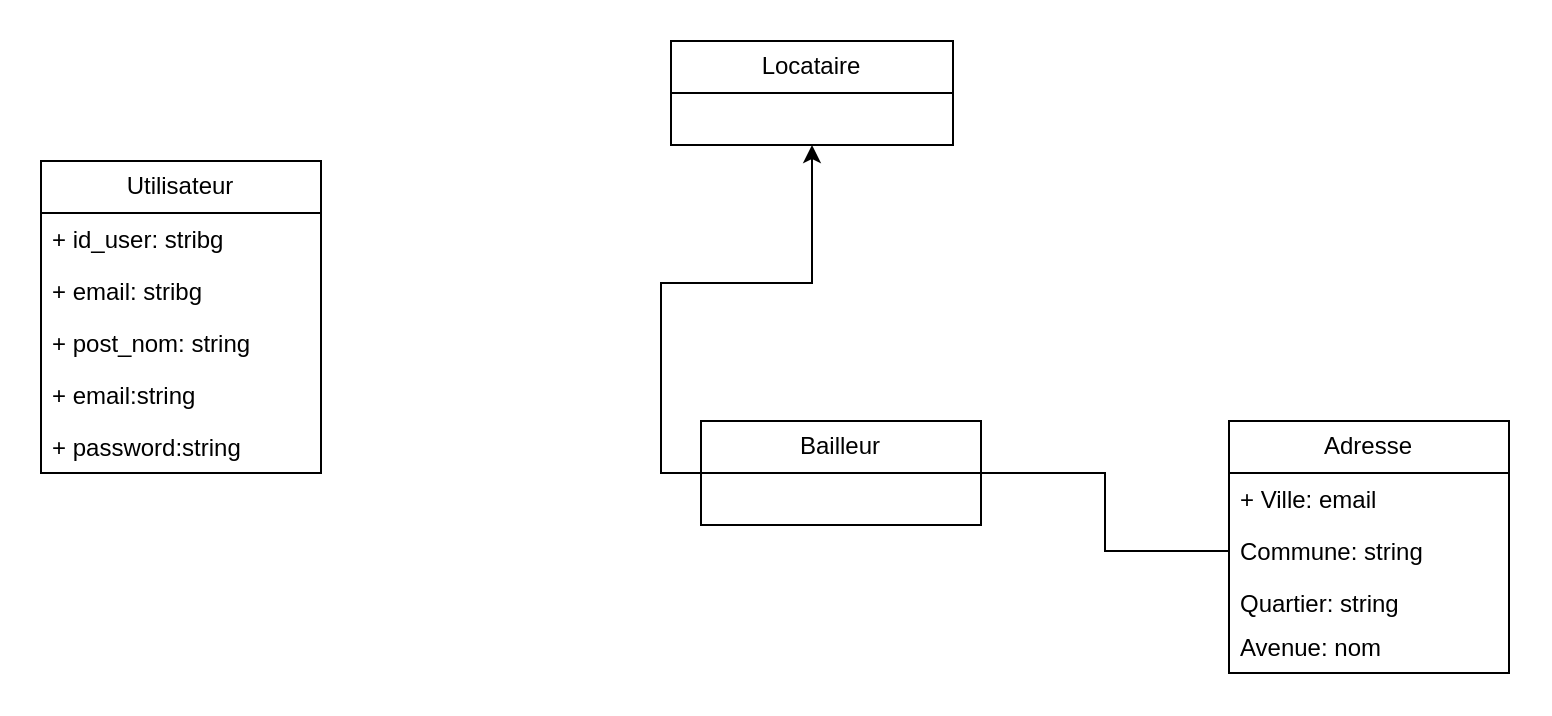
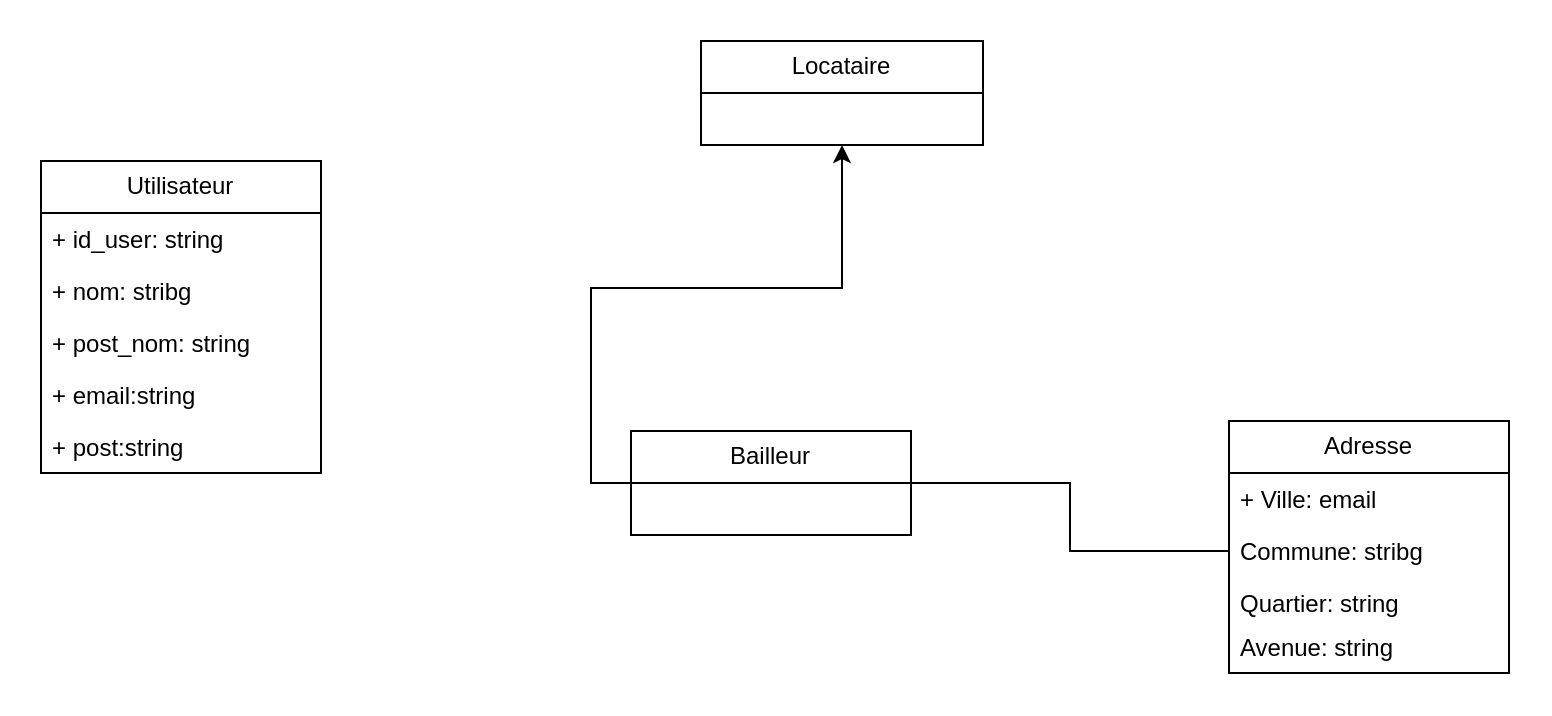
(812, 93) -> (842, 93)
(152, 241) -> (152, 241)
(135, 293) -> (128, 293)
(158, 449) -> (131, 449)
(841, 473) -> (771, 483)
(1332, 553) -> (1332, 553)
(1309, 649) -> (1326, 649)
